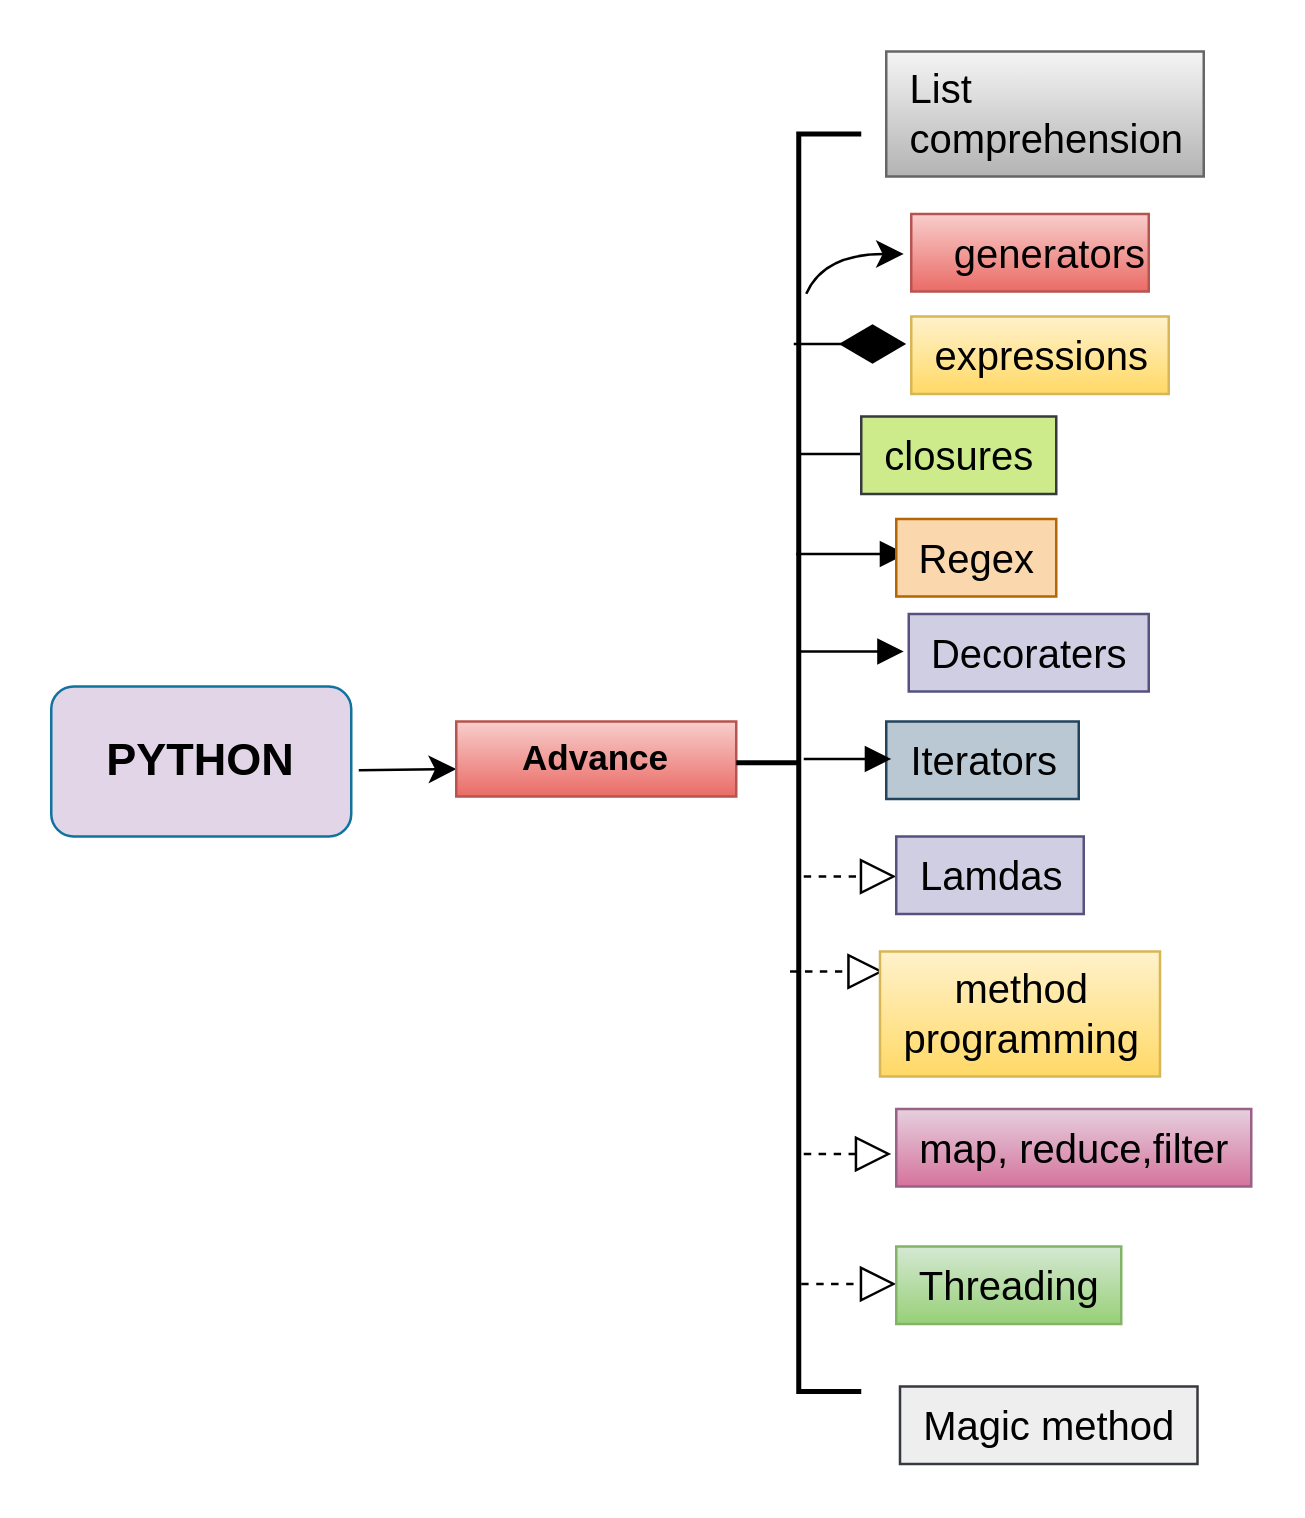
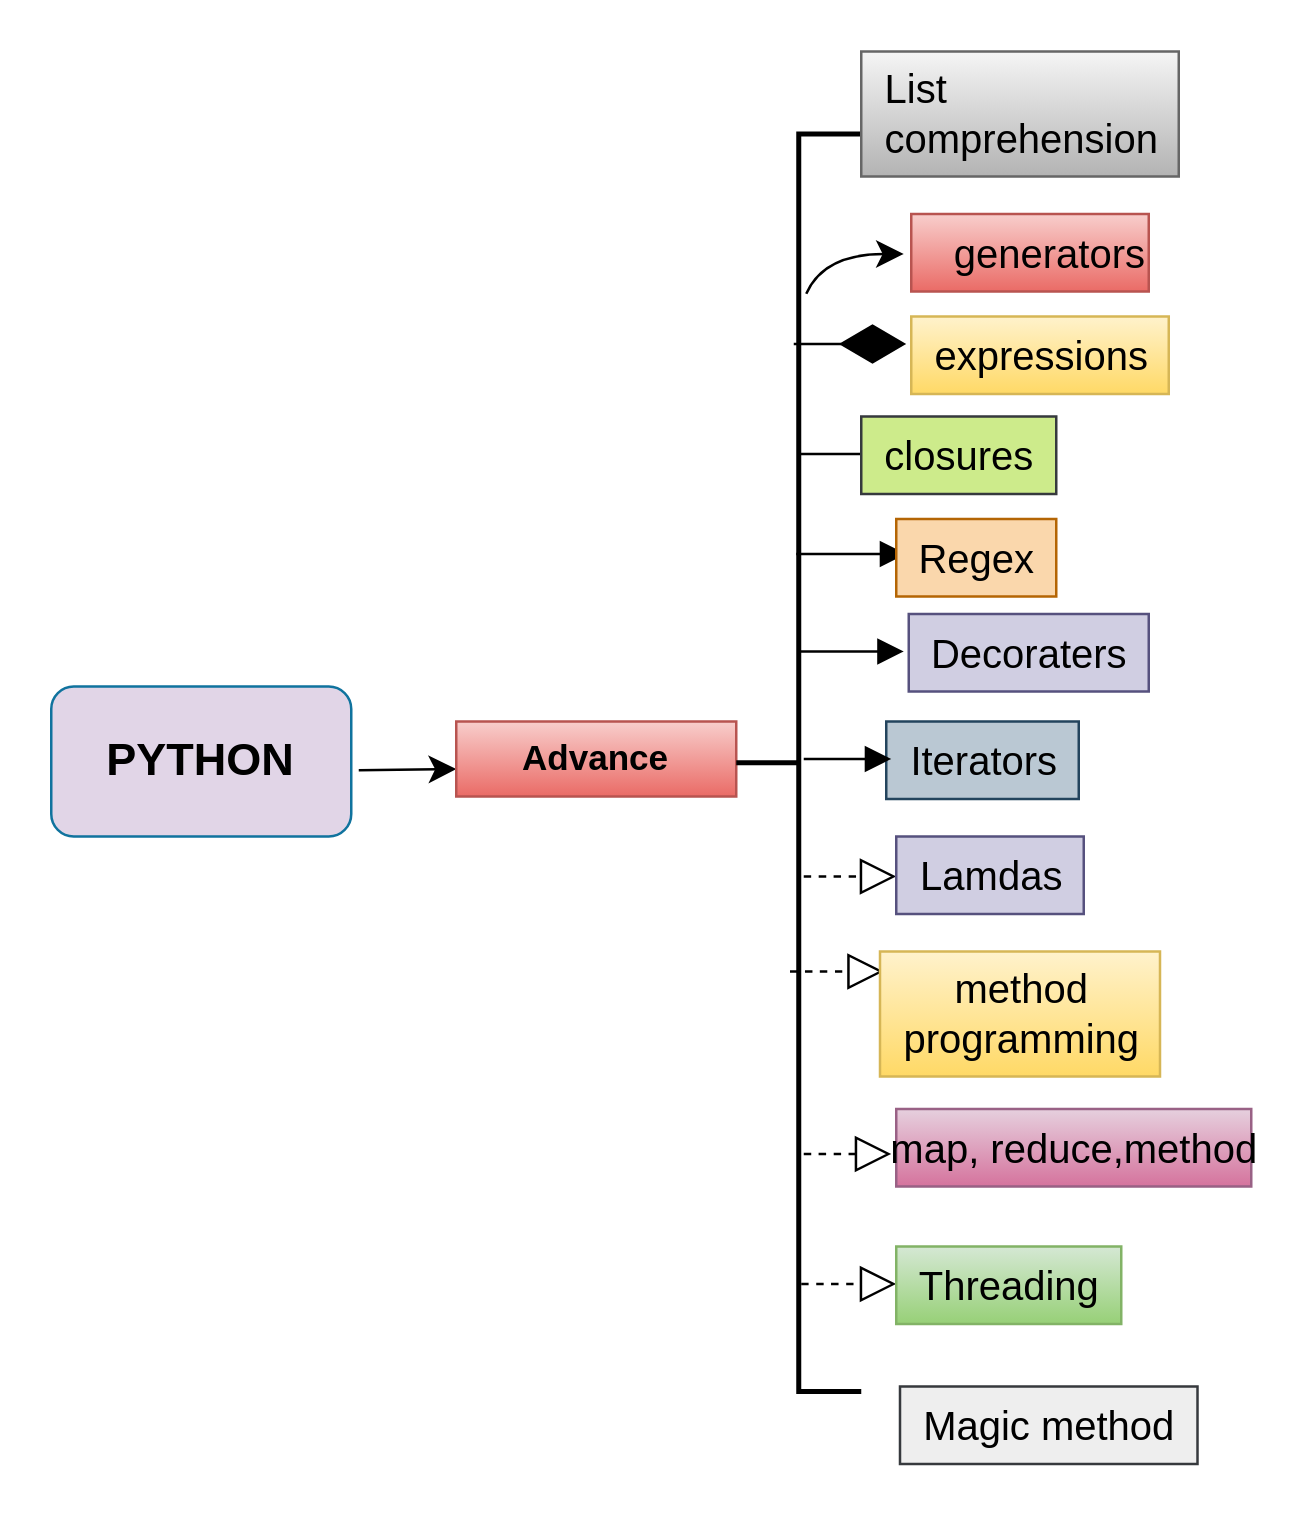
(1045, 114) -> (1020, 114)
(1075, 1149) -> (1075, 1149)
